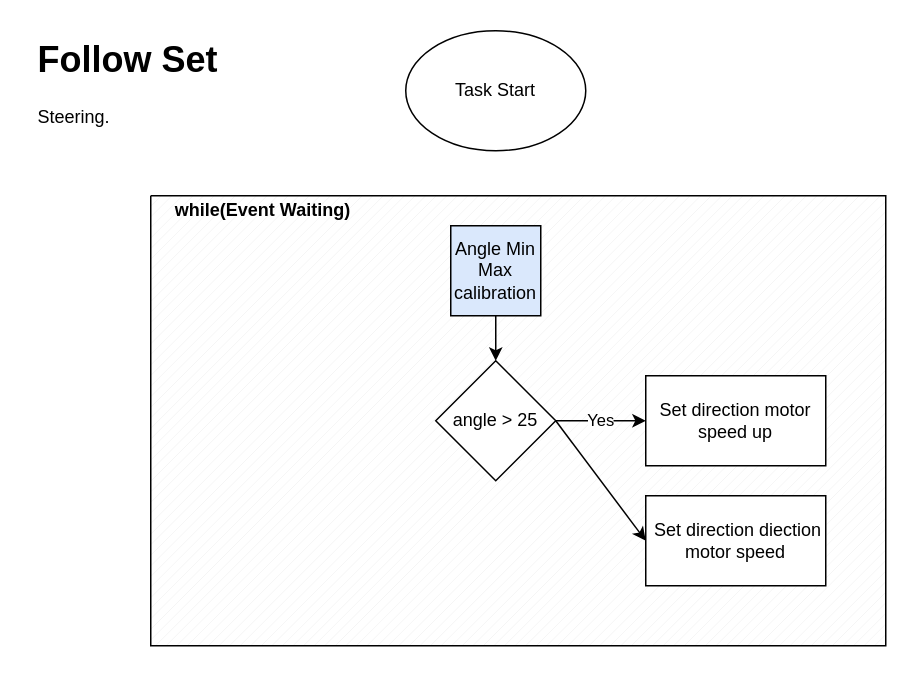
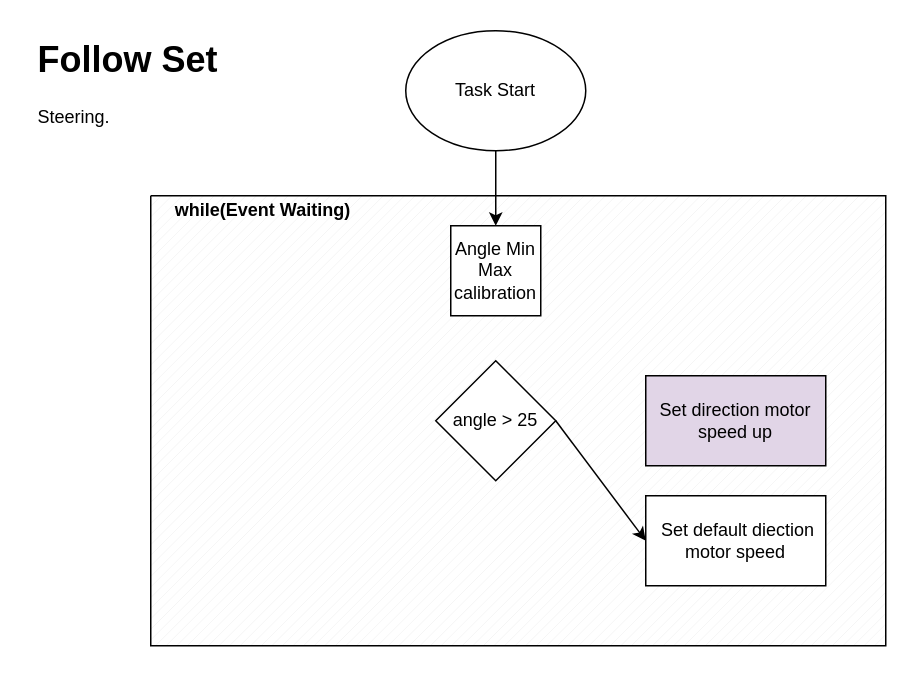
none -> (496, 183)
(496, 271) -> (496, 271)
(496, 343) -> none
(598, 421) -> none
(736, 421) -> (736, 421)
(736, 541) -> (736, 541)
